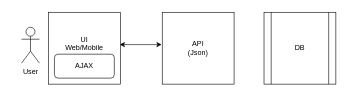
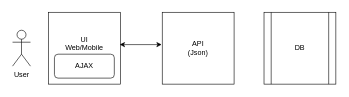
(30, 45) -> (21, 48)
